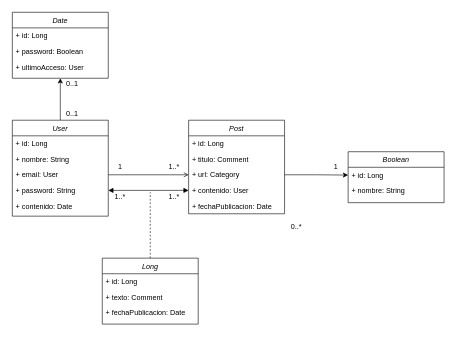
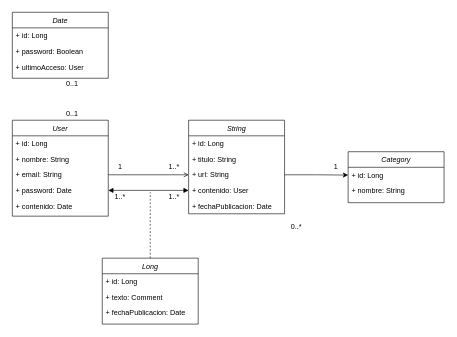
(60, 83) -> none
(236, 128) -> (236, 128)
(222, 160) -> (219, 160)
(396, 160) -> (396, 160)
(37, 175) -> (40, 175)
(218, 175) -> (214, 175)
(48, 191) -> (45, 191)
